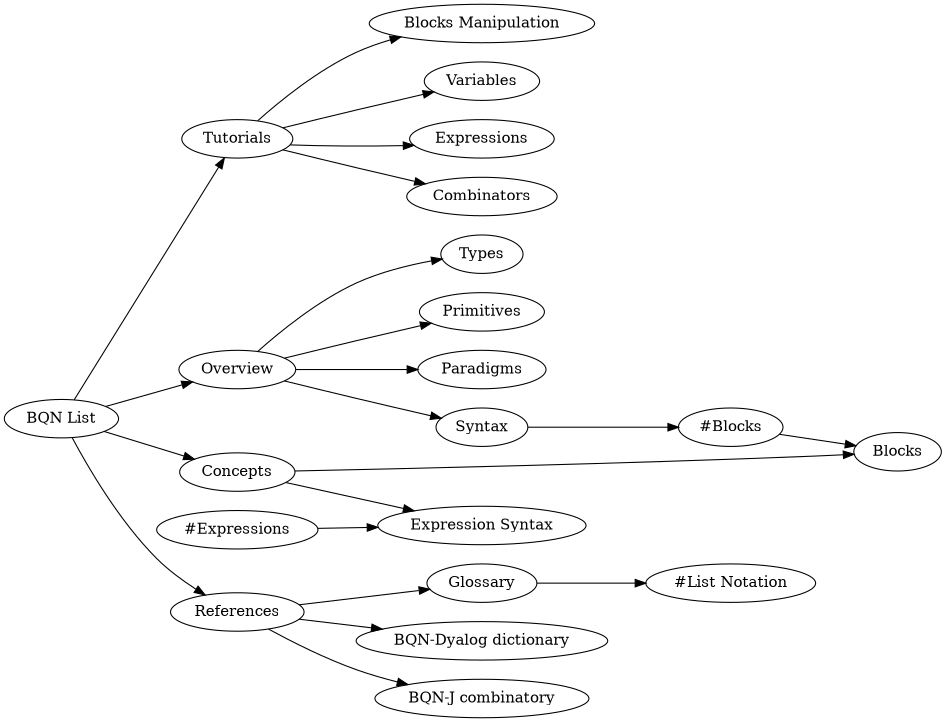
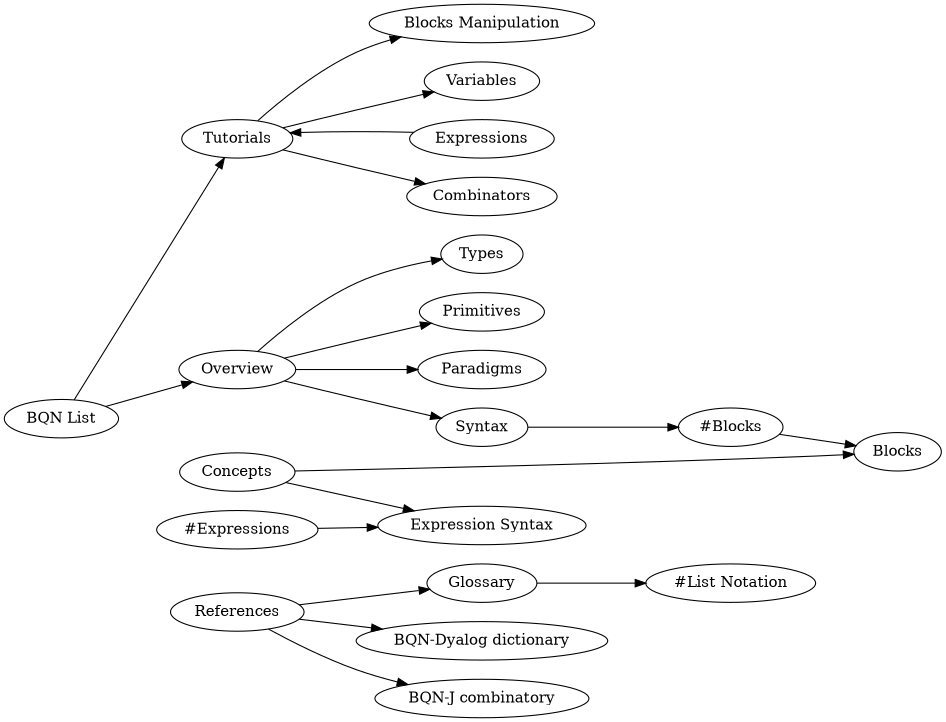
(347, 146) -> (358, 132)
(144, 444) -> none
(125, 521) -> none
